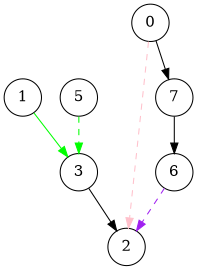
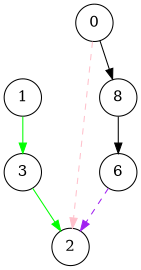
(79, 98) -> none
(174, 98) -> (118, 98)
(100, 205) -> (44, 205)
